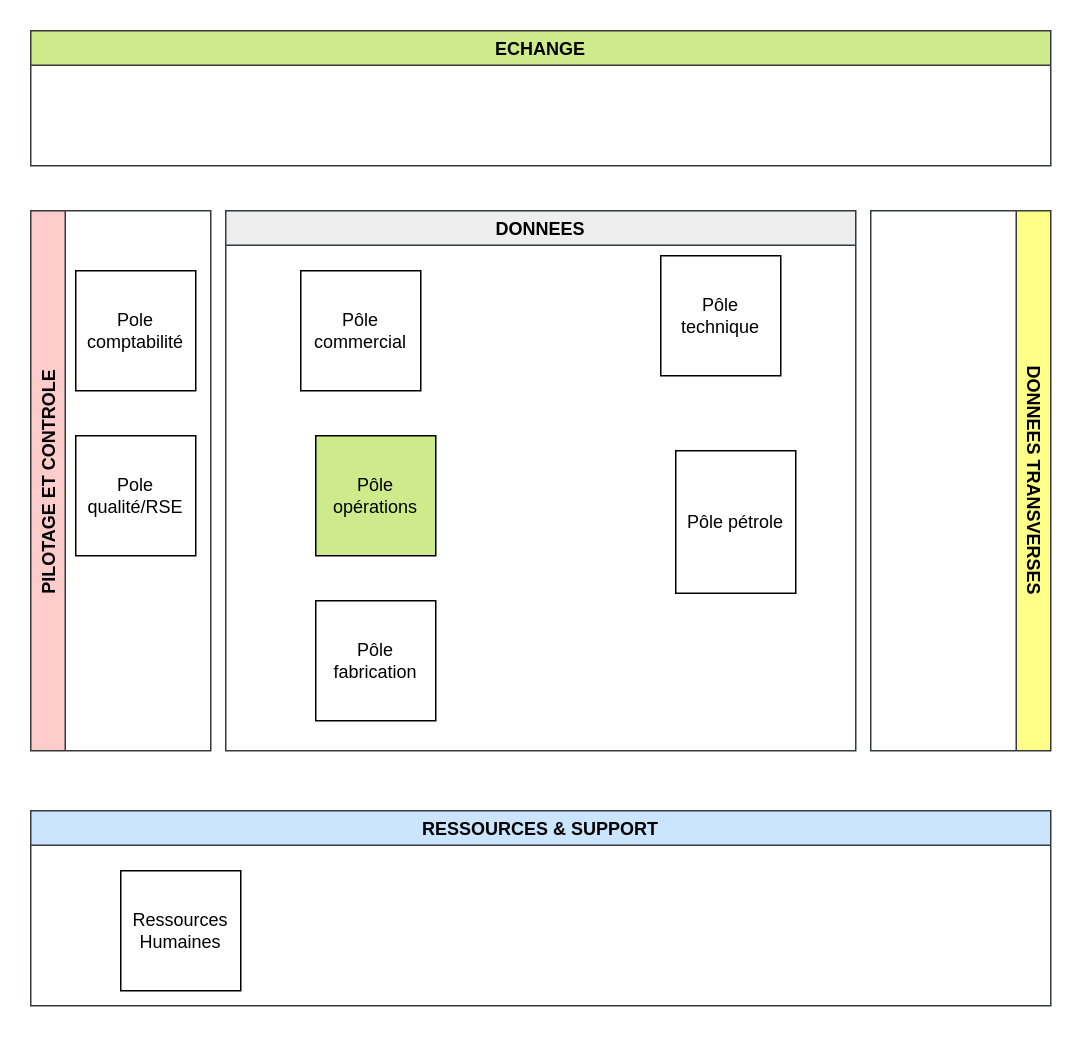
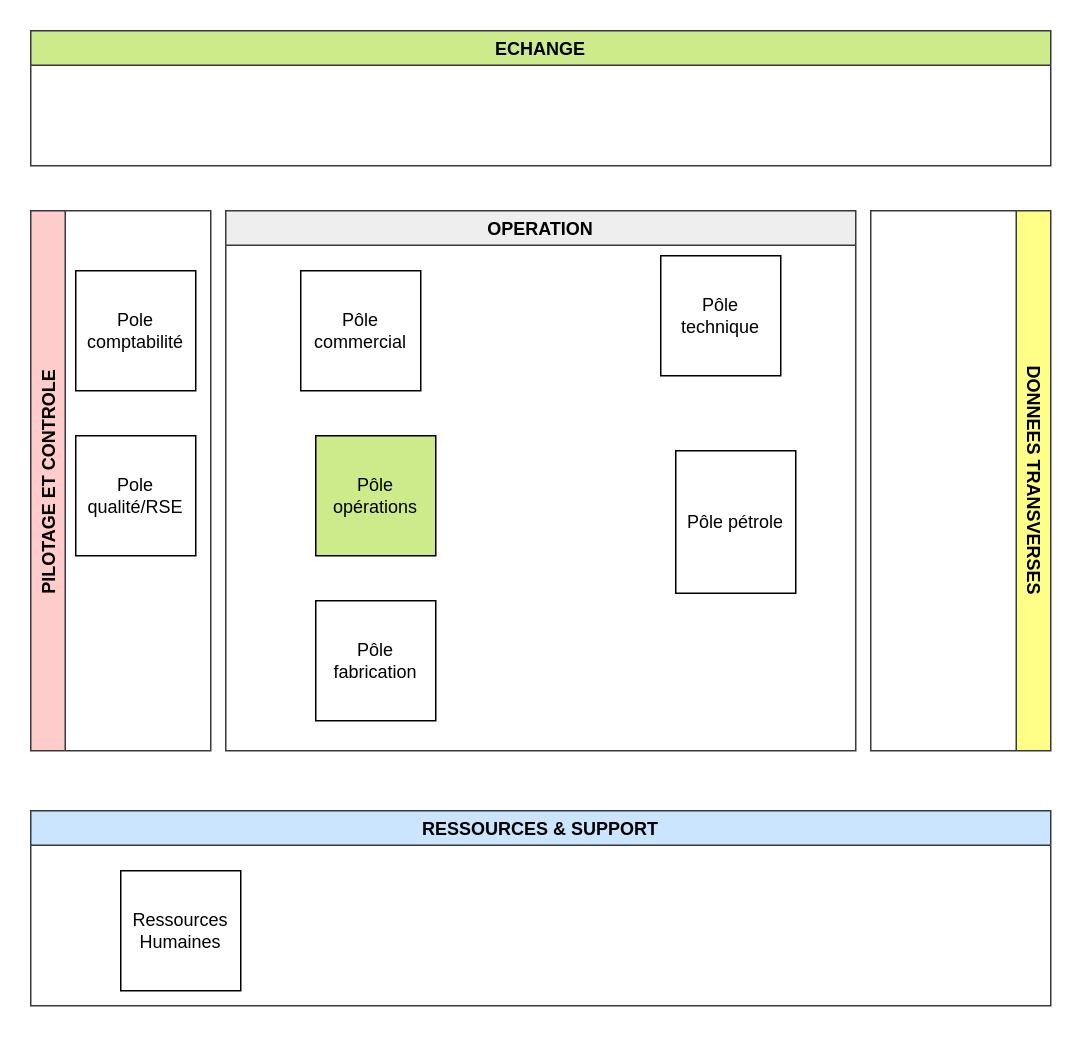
(540, 229) -> (540, 229)
